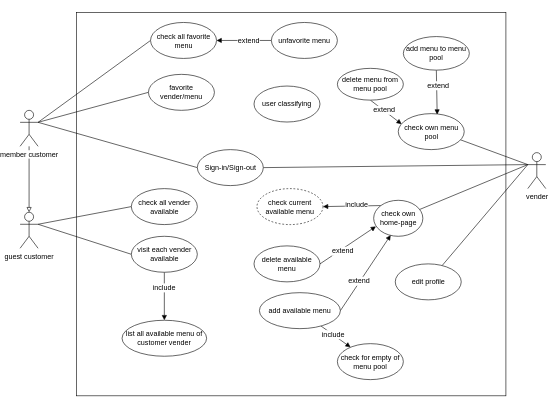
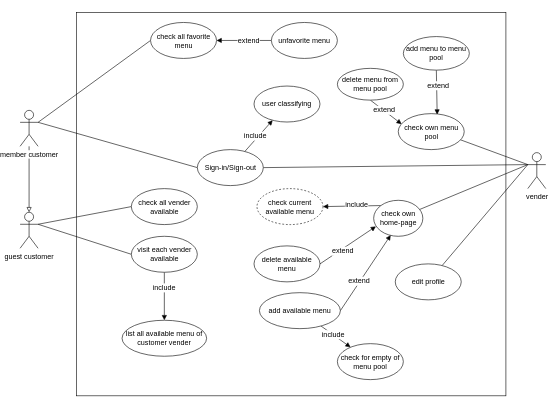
(182, 92) -> none
(95, 107) -> none
none -> (263, 131)
